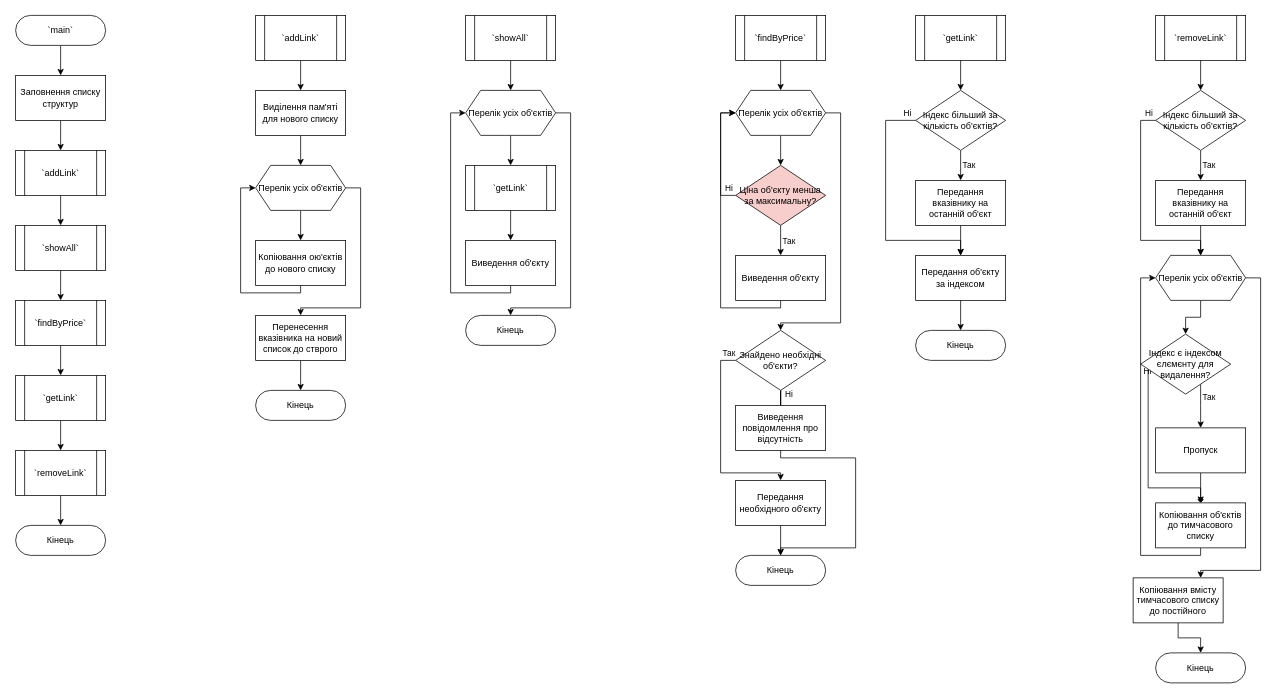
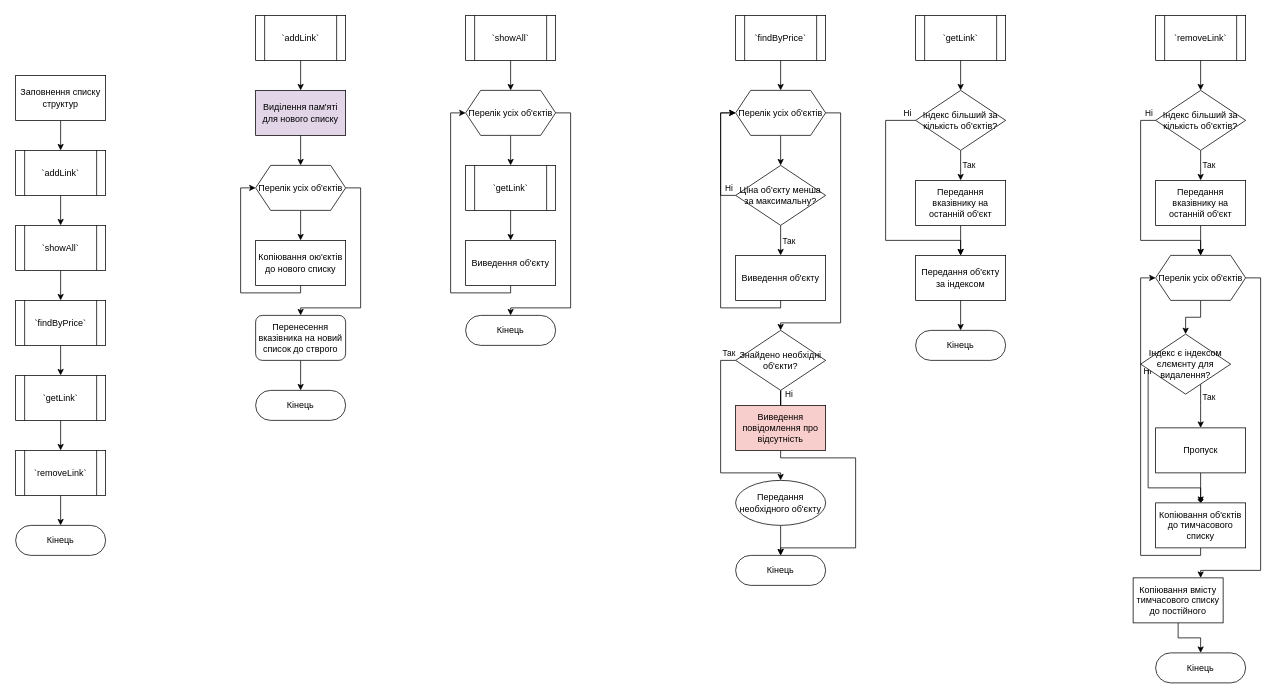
(60, 30) -> none
(60, 57) -> none
(300, 113) -> (300, 113)
(780, 195) -> (780, 195)
(300, 338) -> (300, 338)
(780, 428) -> (780, 428)
(780, 503) -> (780, 503)
